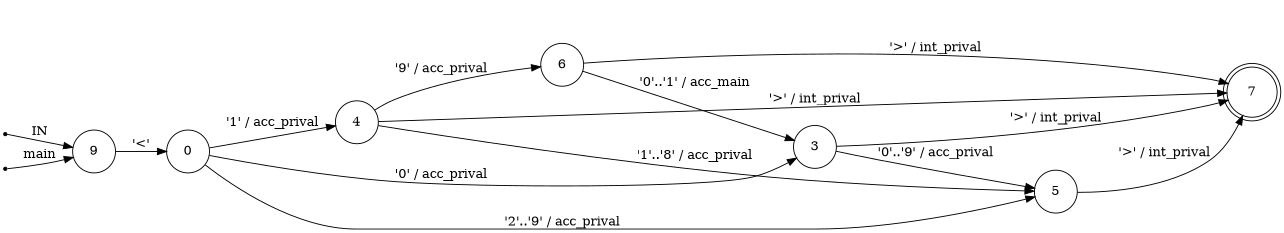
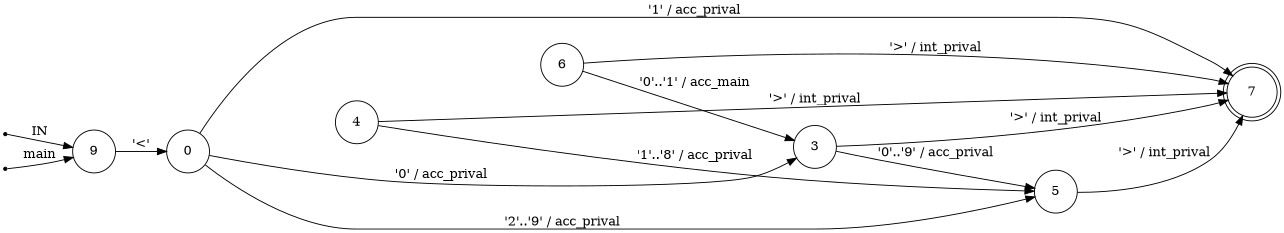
(451, 82) -> none
(268, 138) -> (695, 17)
